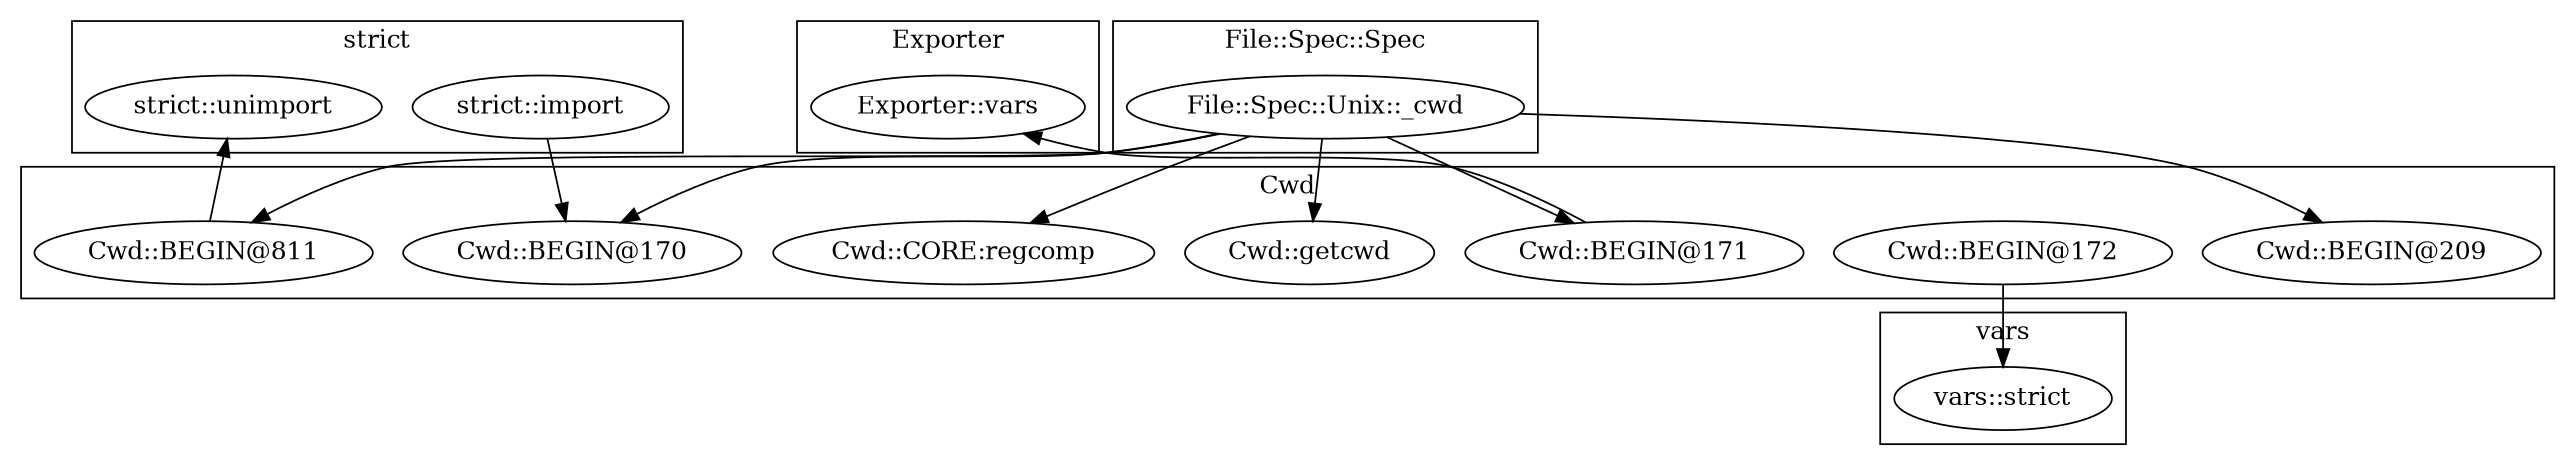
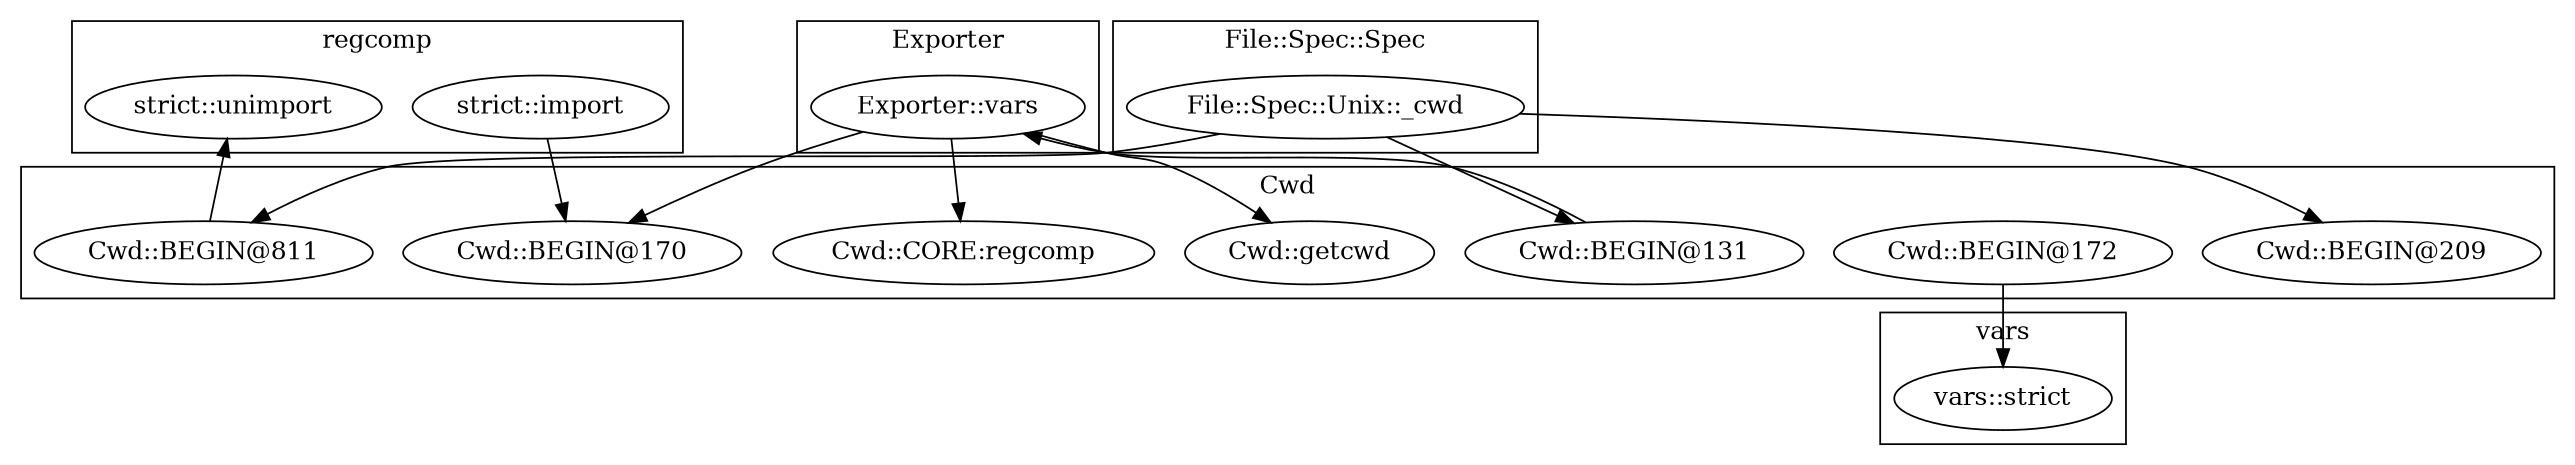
(377, 41) -> (377, 41)
(924, 156) -> (725, 179)
(1318, 178) -> (1199, 179)
(1138, 179) -> (956, 178)
(1634, 253) -> (1634, 253)
